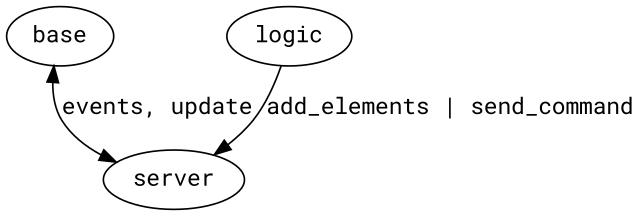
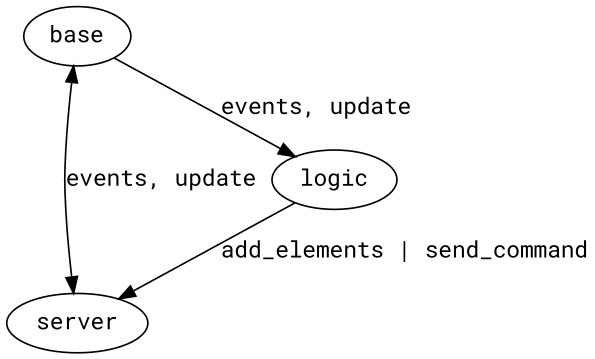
none -> (197, 103)
